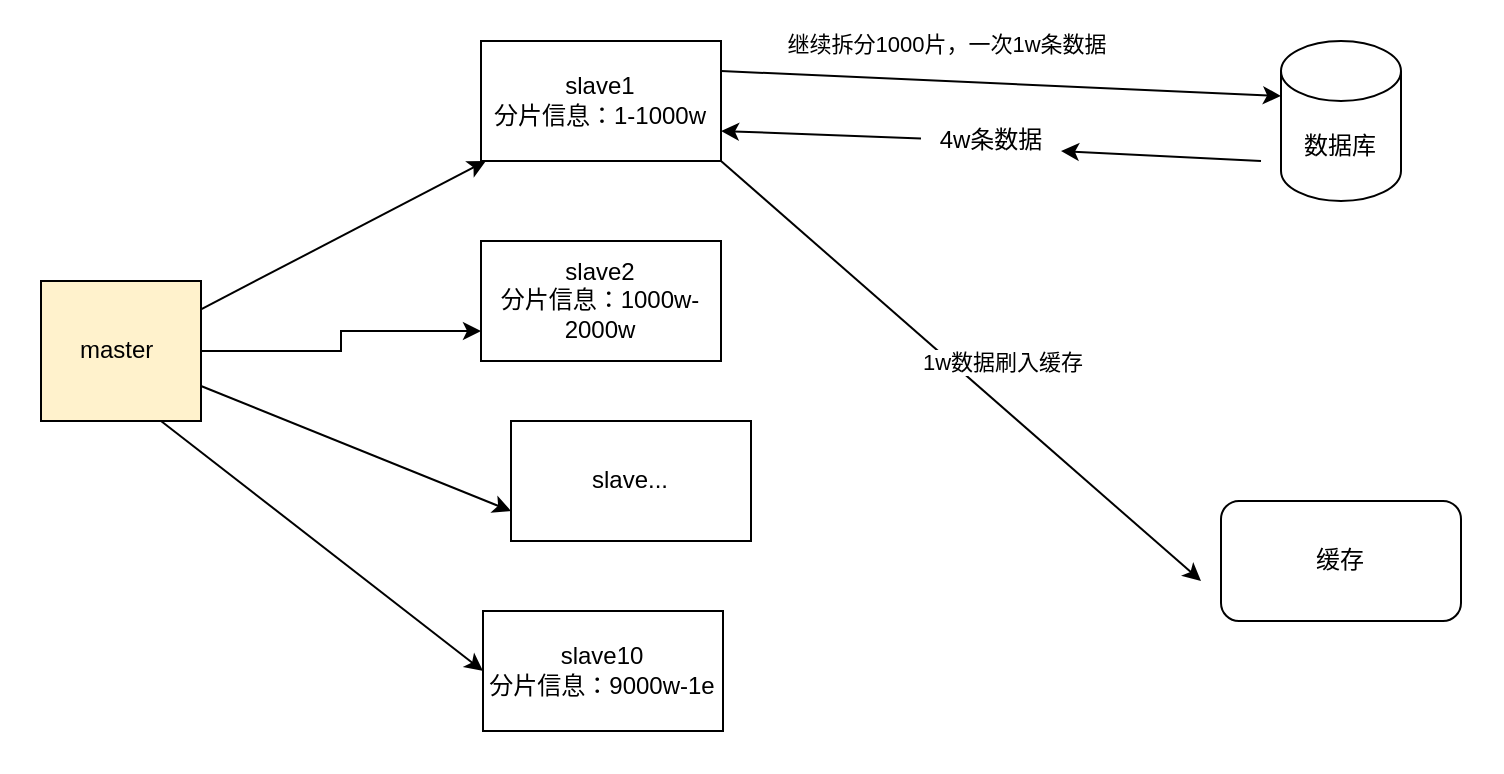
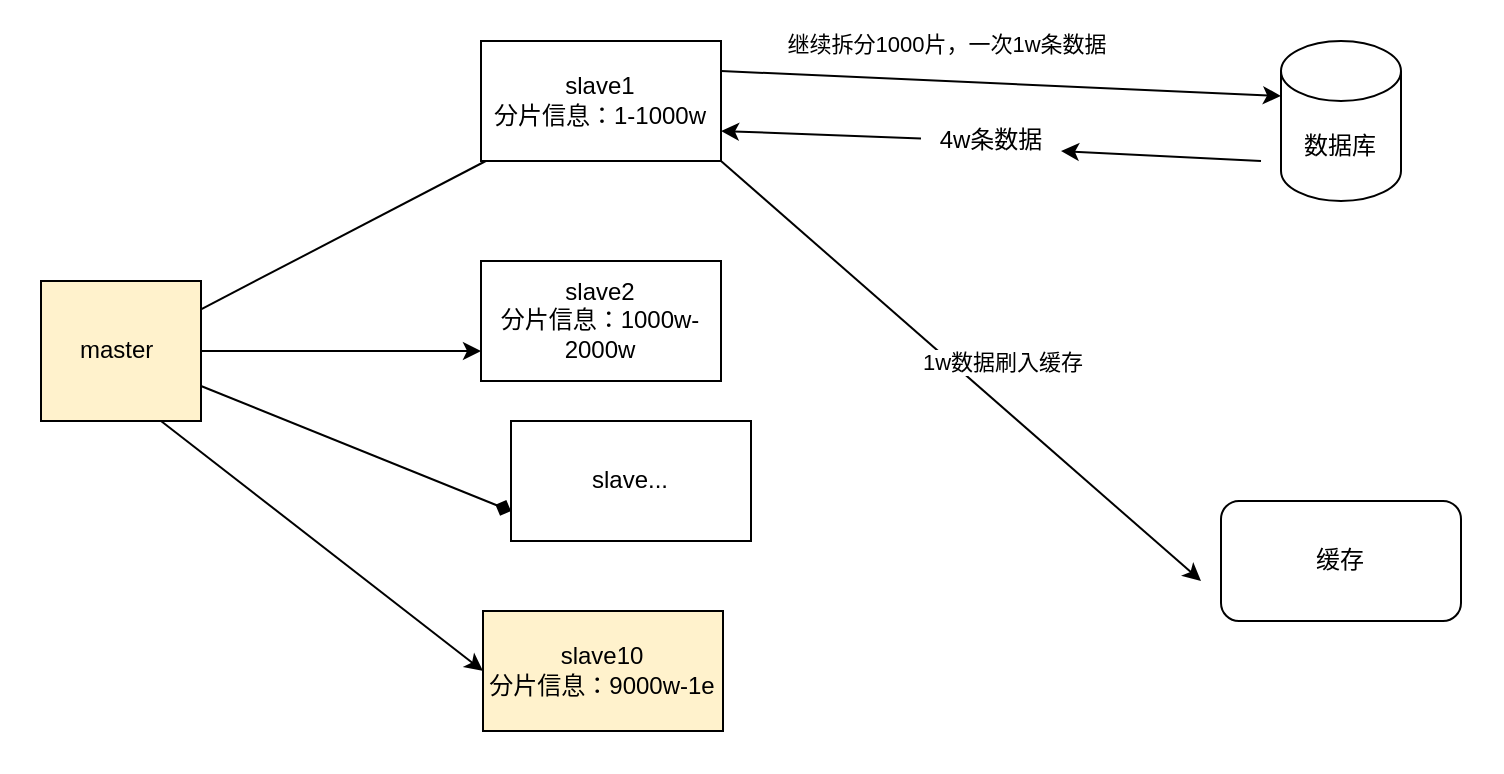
(473, 168) -> (478, 165)
(601, 301) -> (601, 321)
(495, 505) -> (495, 504)
(603, 671) -> (603, 671)
